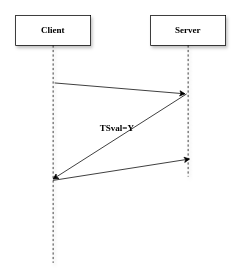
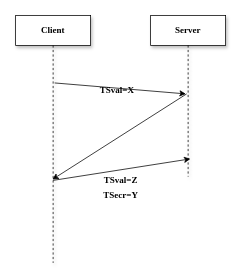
none -> (117, 90)
(117, 128) -> none
none -> (120, 180)
none -> (120, 195)
